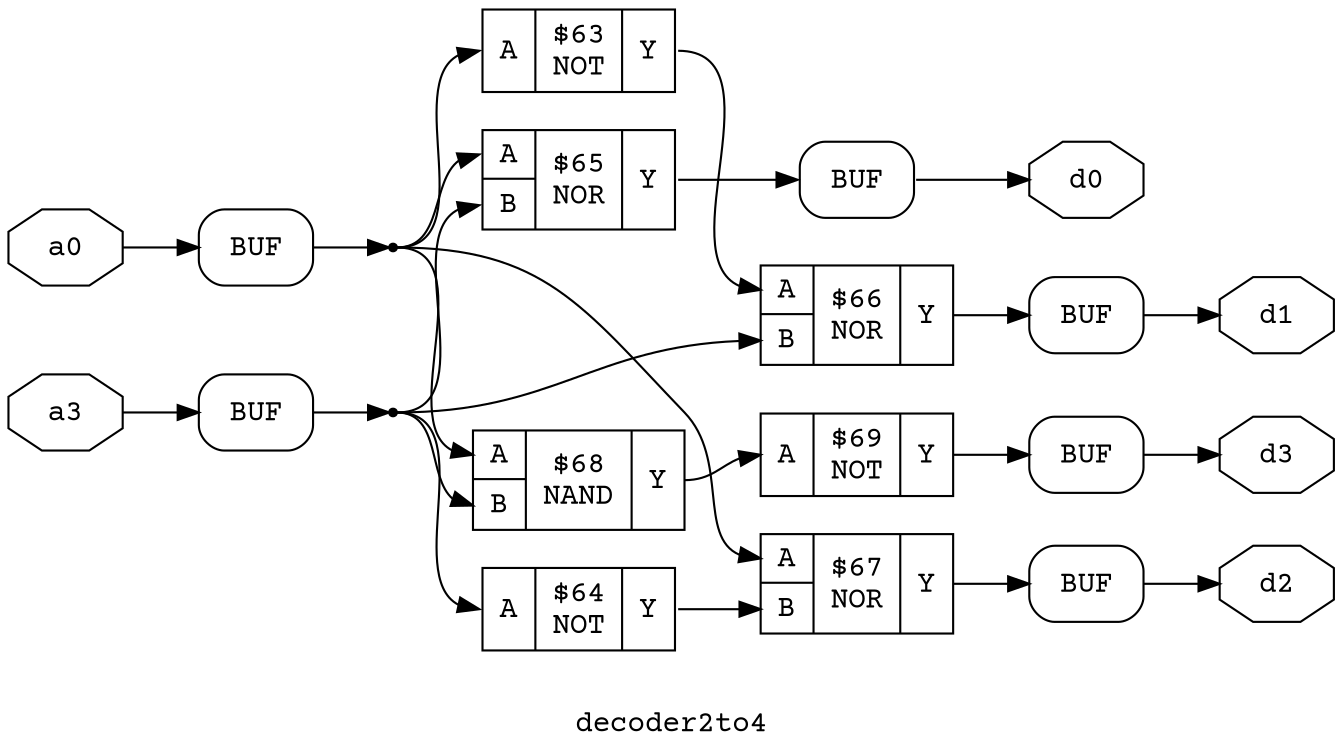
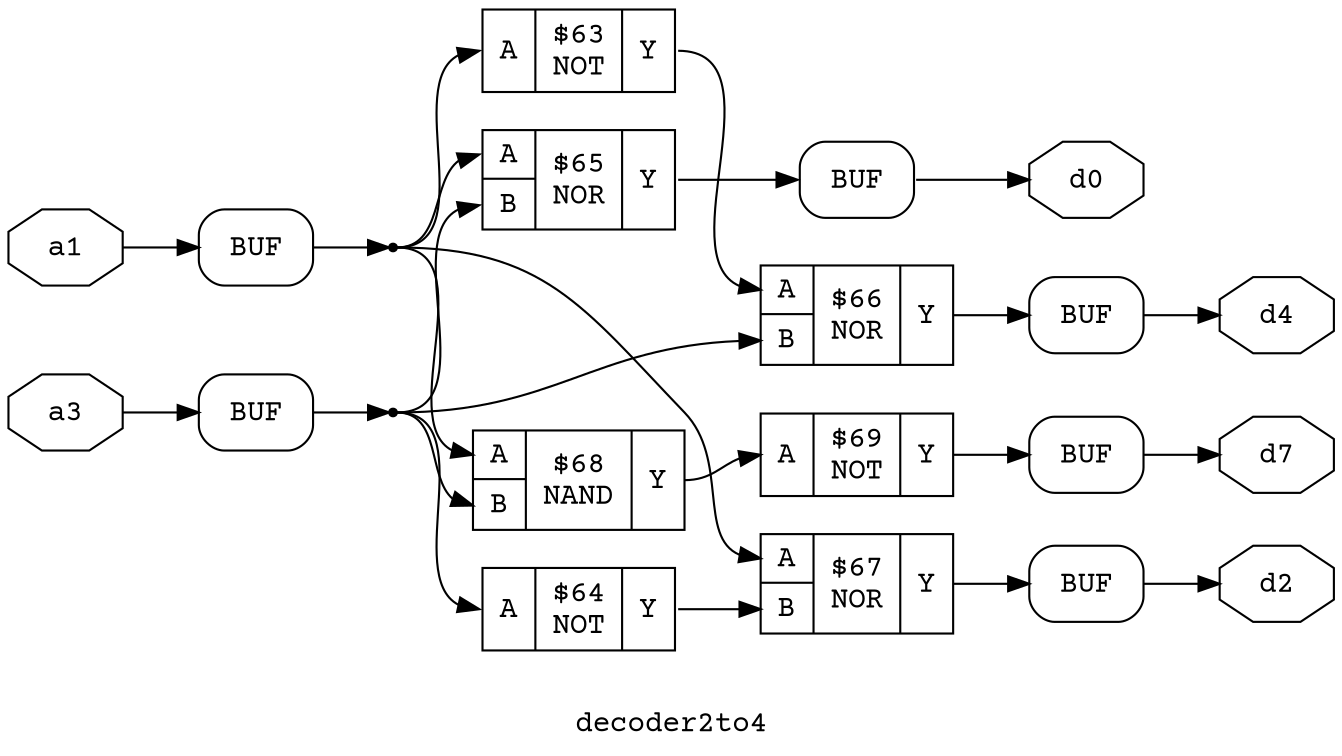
(66, 247) -> (66, 247)
(1277, 315) -> (1277, 315)
(1277, 455) -> (1277, 455)
